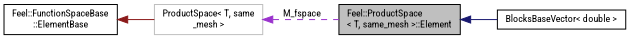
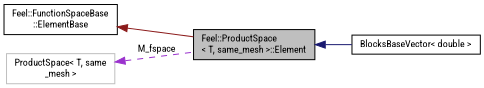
(141, 20) -> (160, 32)
